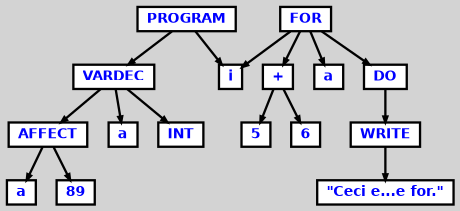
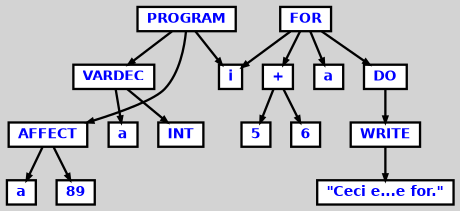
(83, 104) -> (158, 94)
